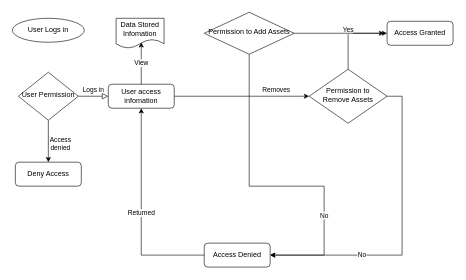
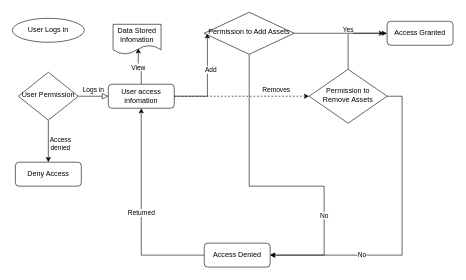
(140, 33) -> (137, 39)
none -> (207, 66)
(257, 96) -> (257, 96)
